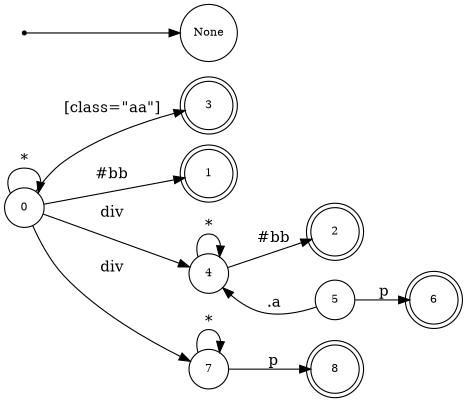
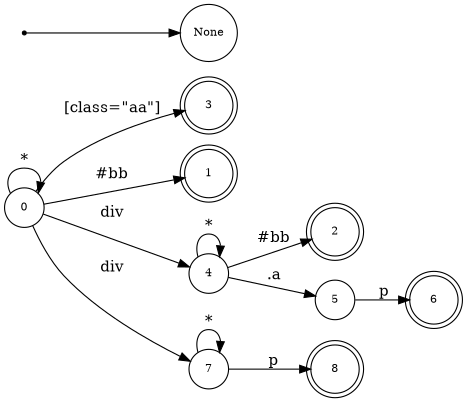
(272, 314) -> (266, 286)
